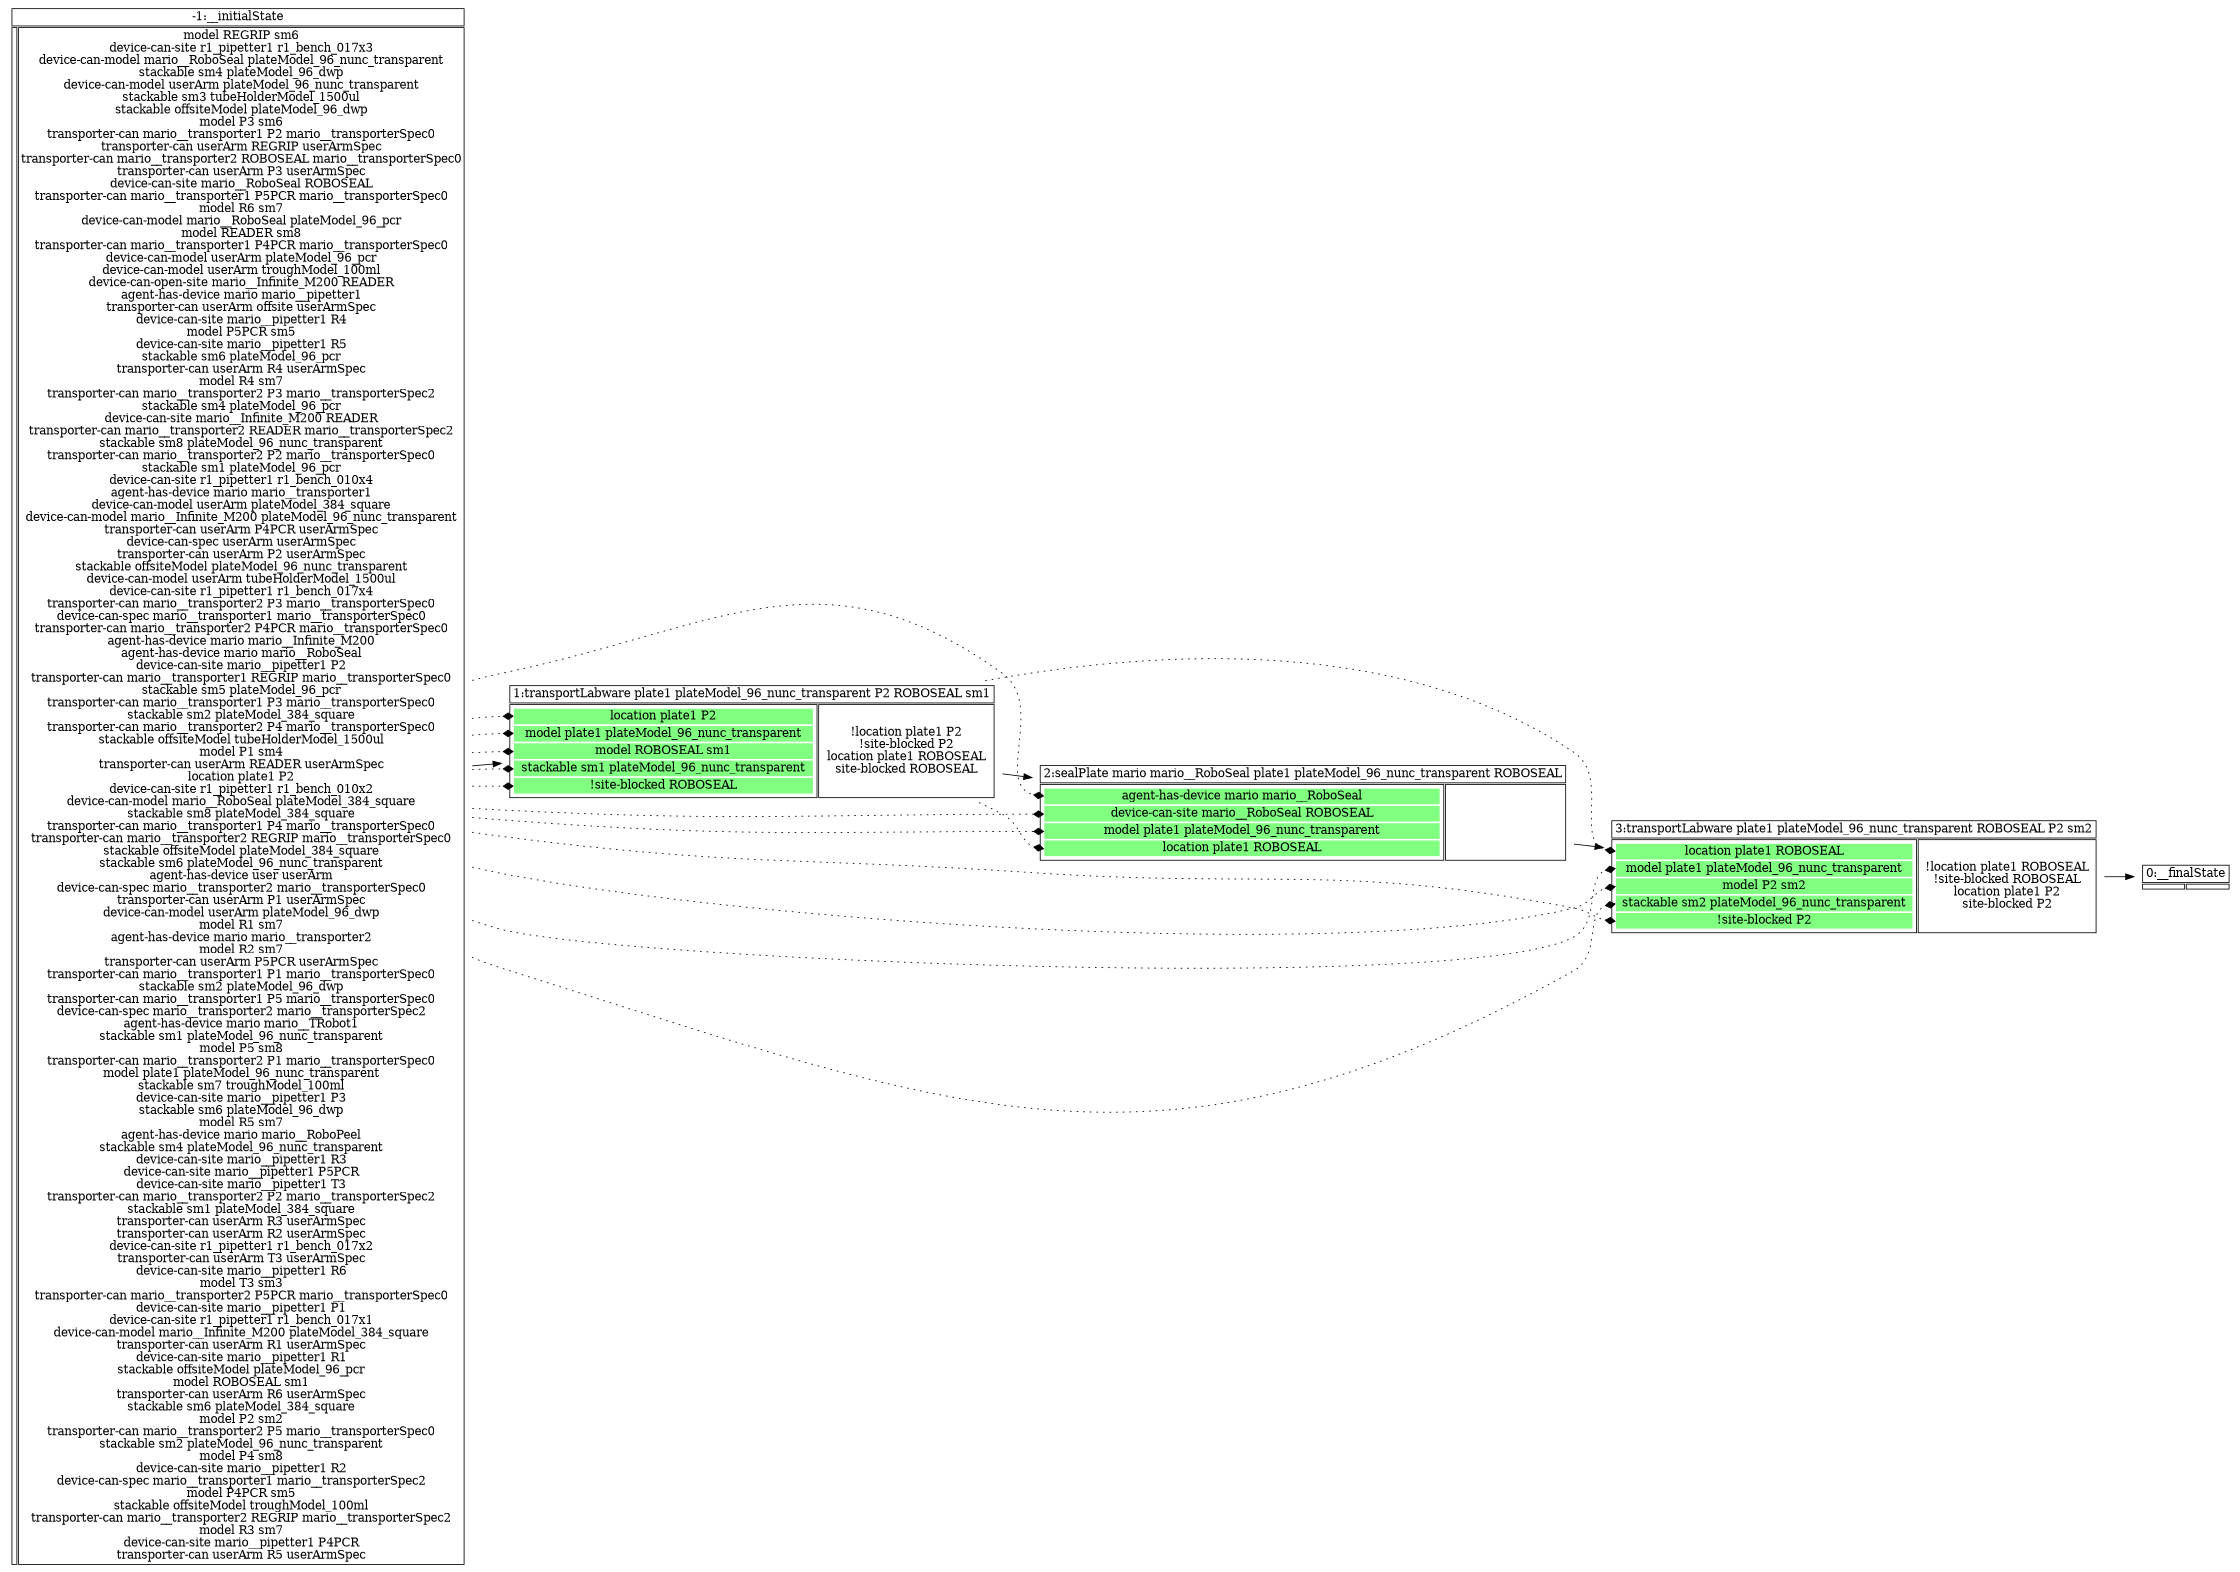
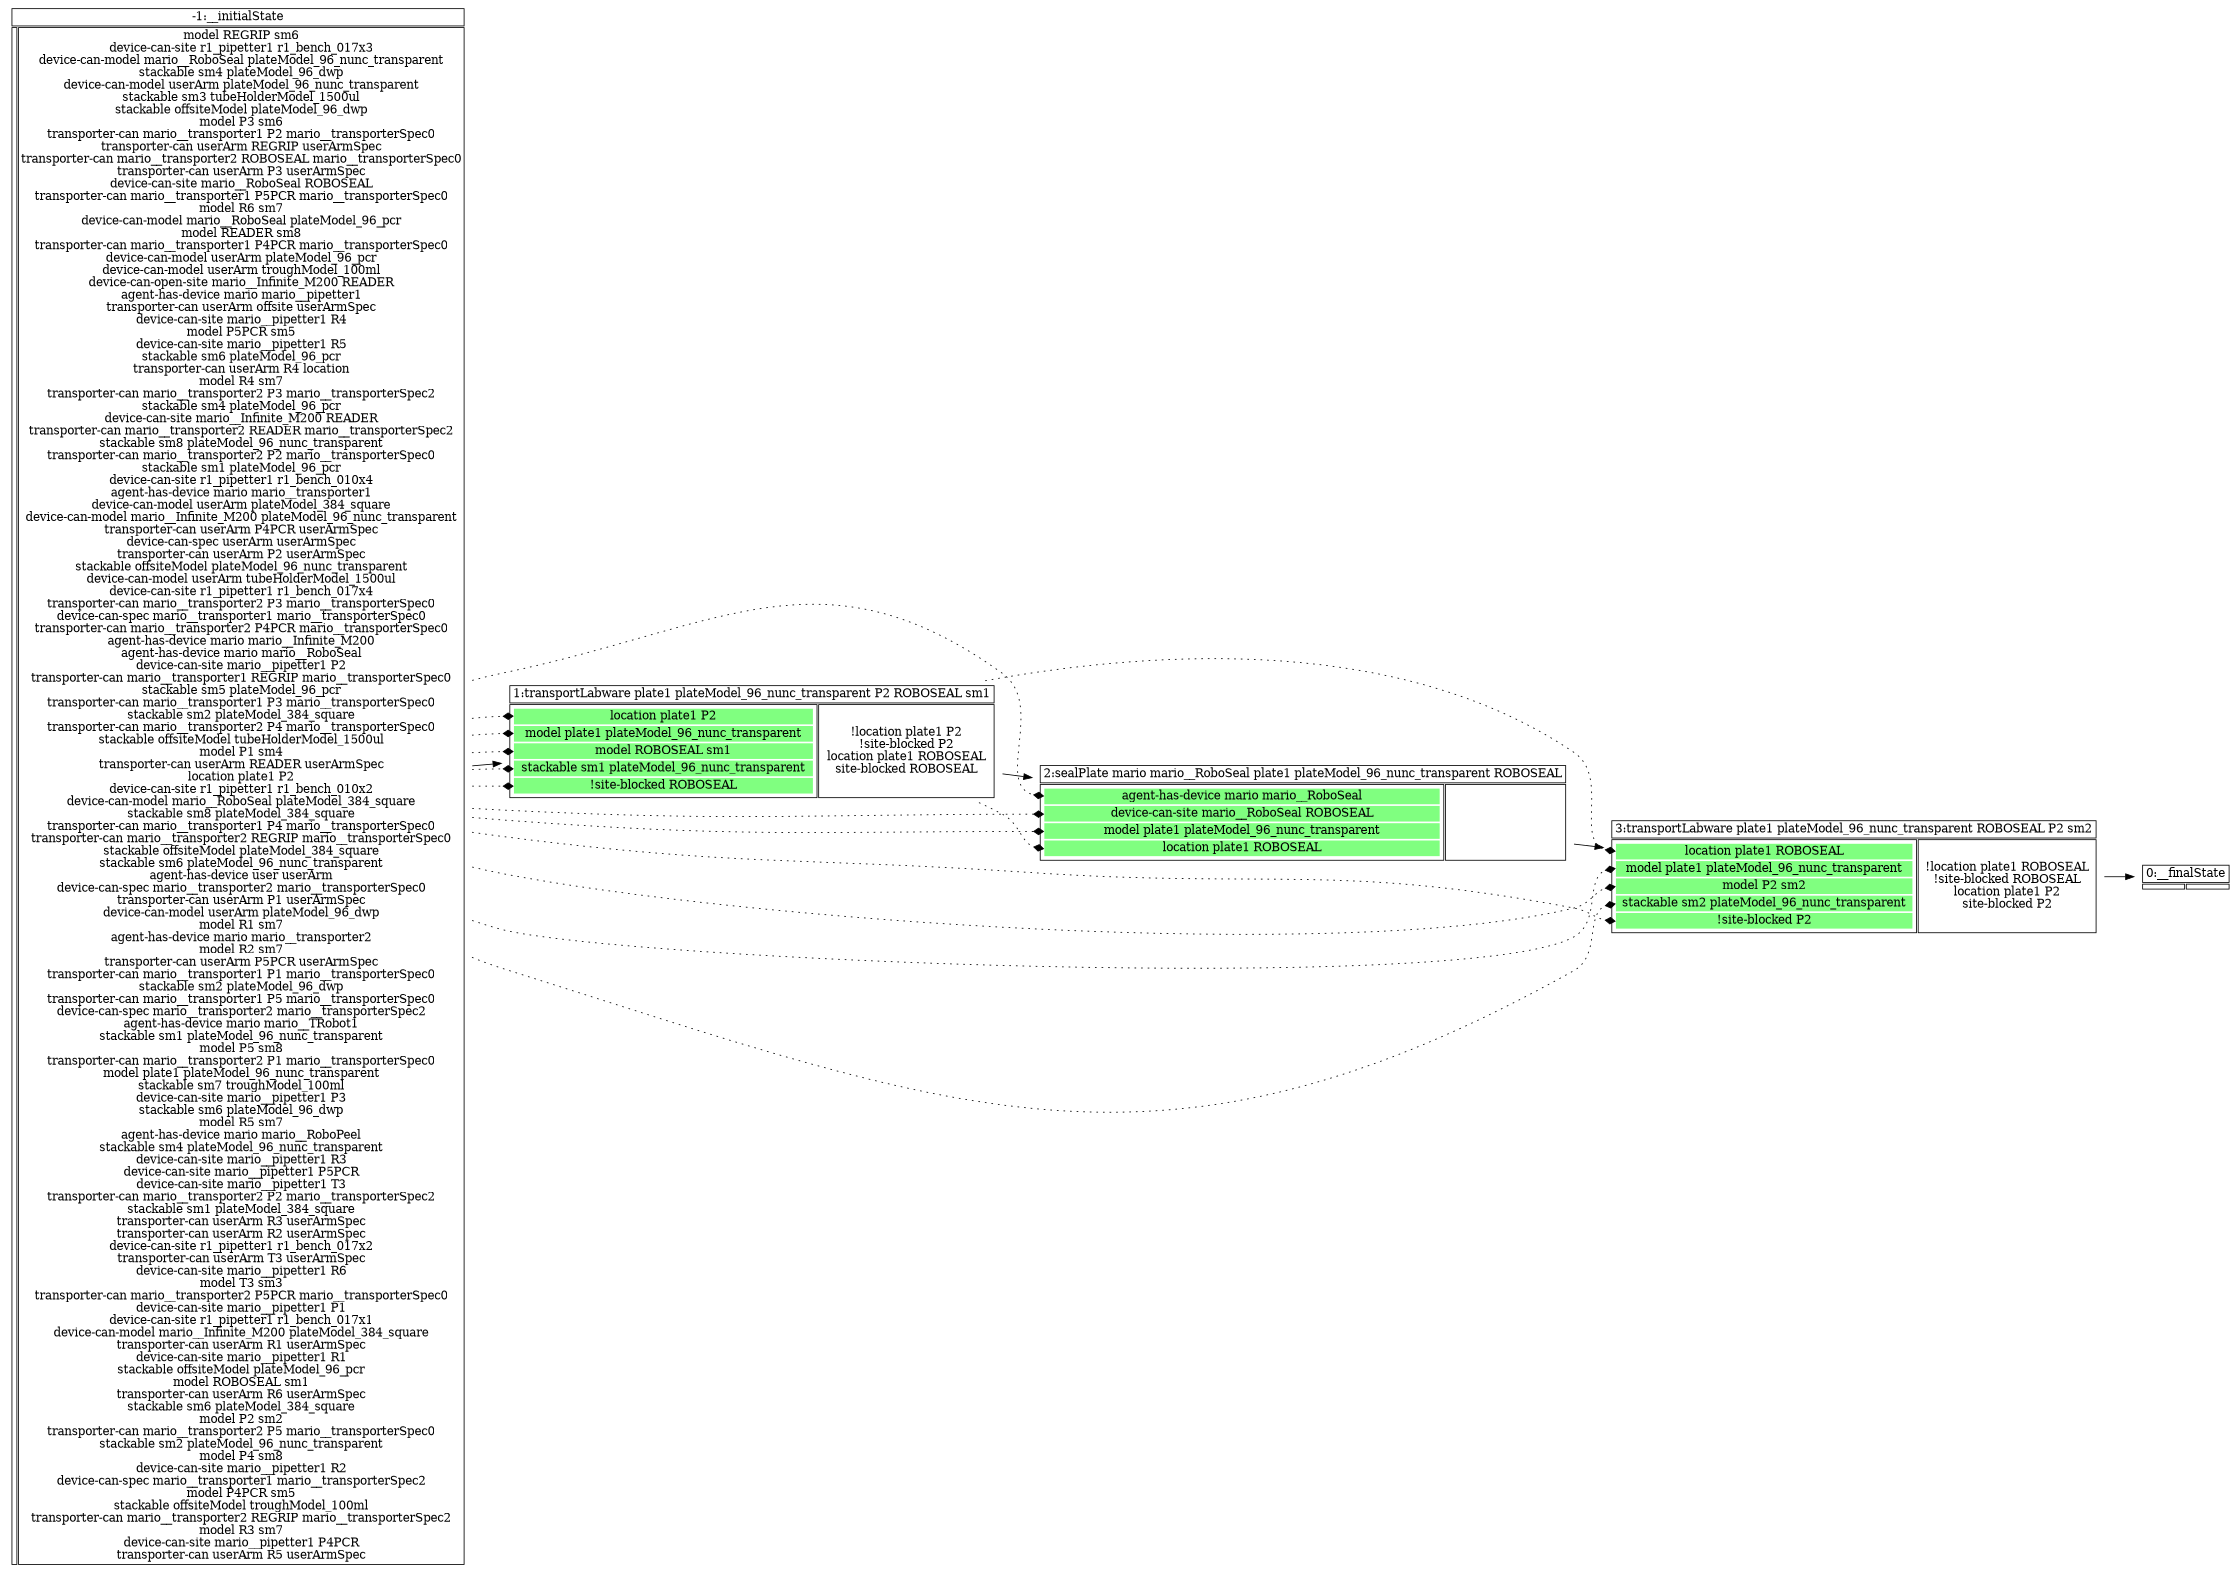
(241, 369) -> (241, 369)
